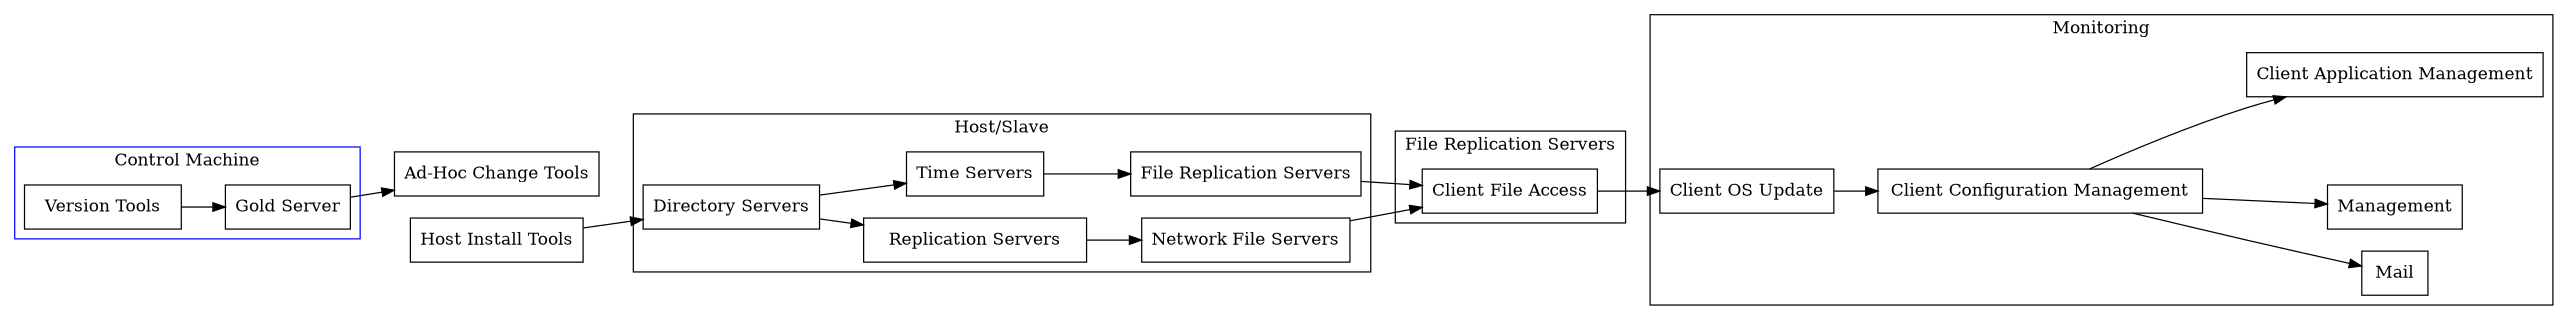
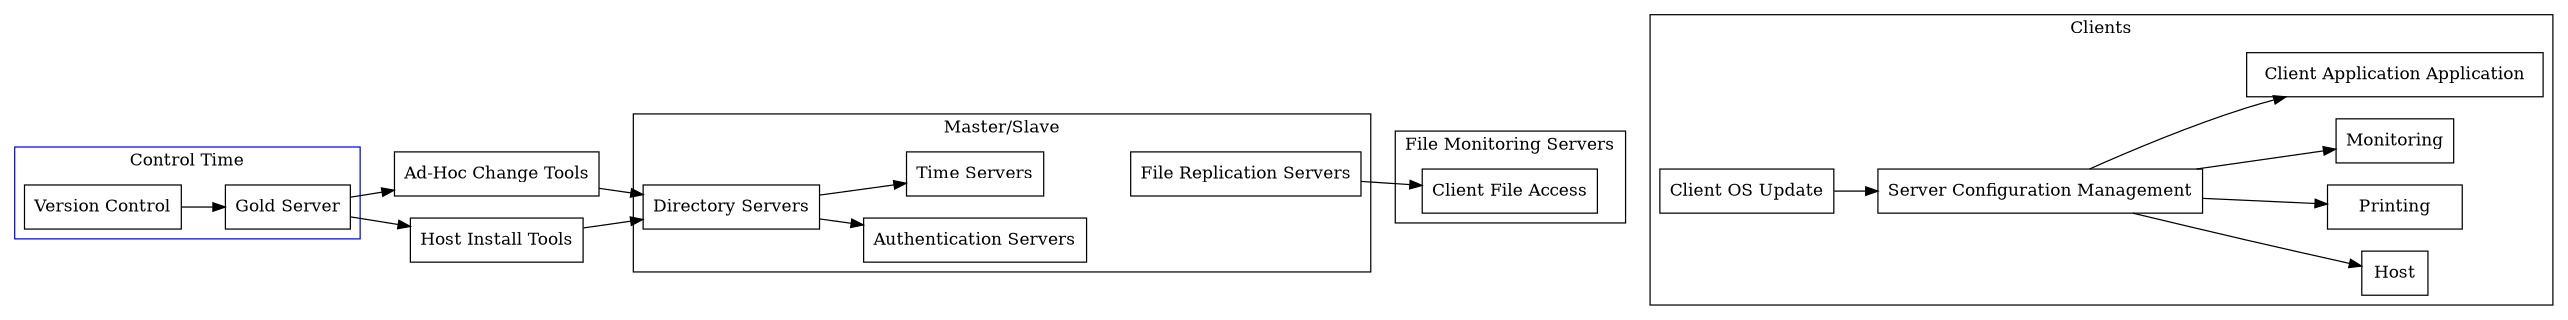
(2101, 29) -> (2101, 29)
(2395, 75) -> (2395, 75)
(1002, 128) -> (1002, 128)
none -> (2395, 141)
(1510, 145) -> (1510, 145)
(187, 161) -> (187, 161)
(1081, 174) -> none
none -> (615, 191)
(1618, 191) -> none
(2040, 191) -> (2040, 191)
(103, 207) -> (103, 207)
(2395, 207) -> (2395, 207)
none -> (374, 221)
(975, 240) -> (975, 240)
(1246, 240) -> none
(2395, 273) -> (2395, 273)
